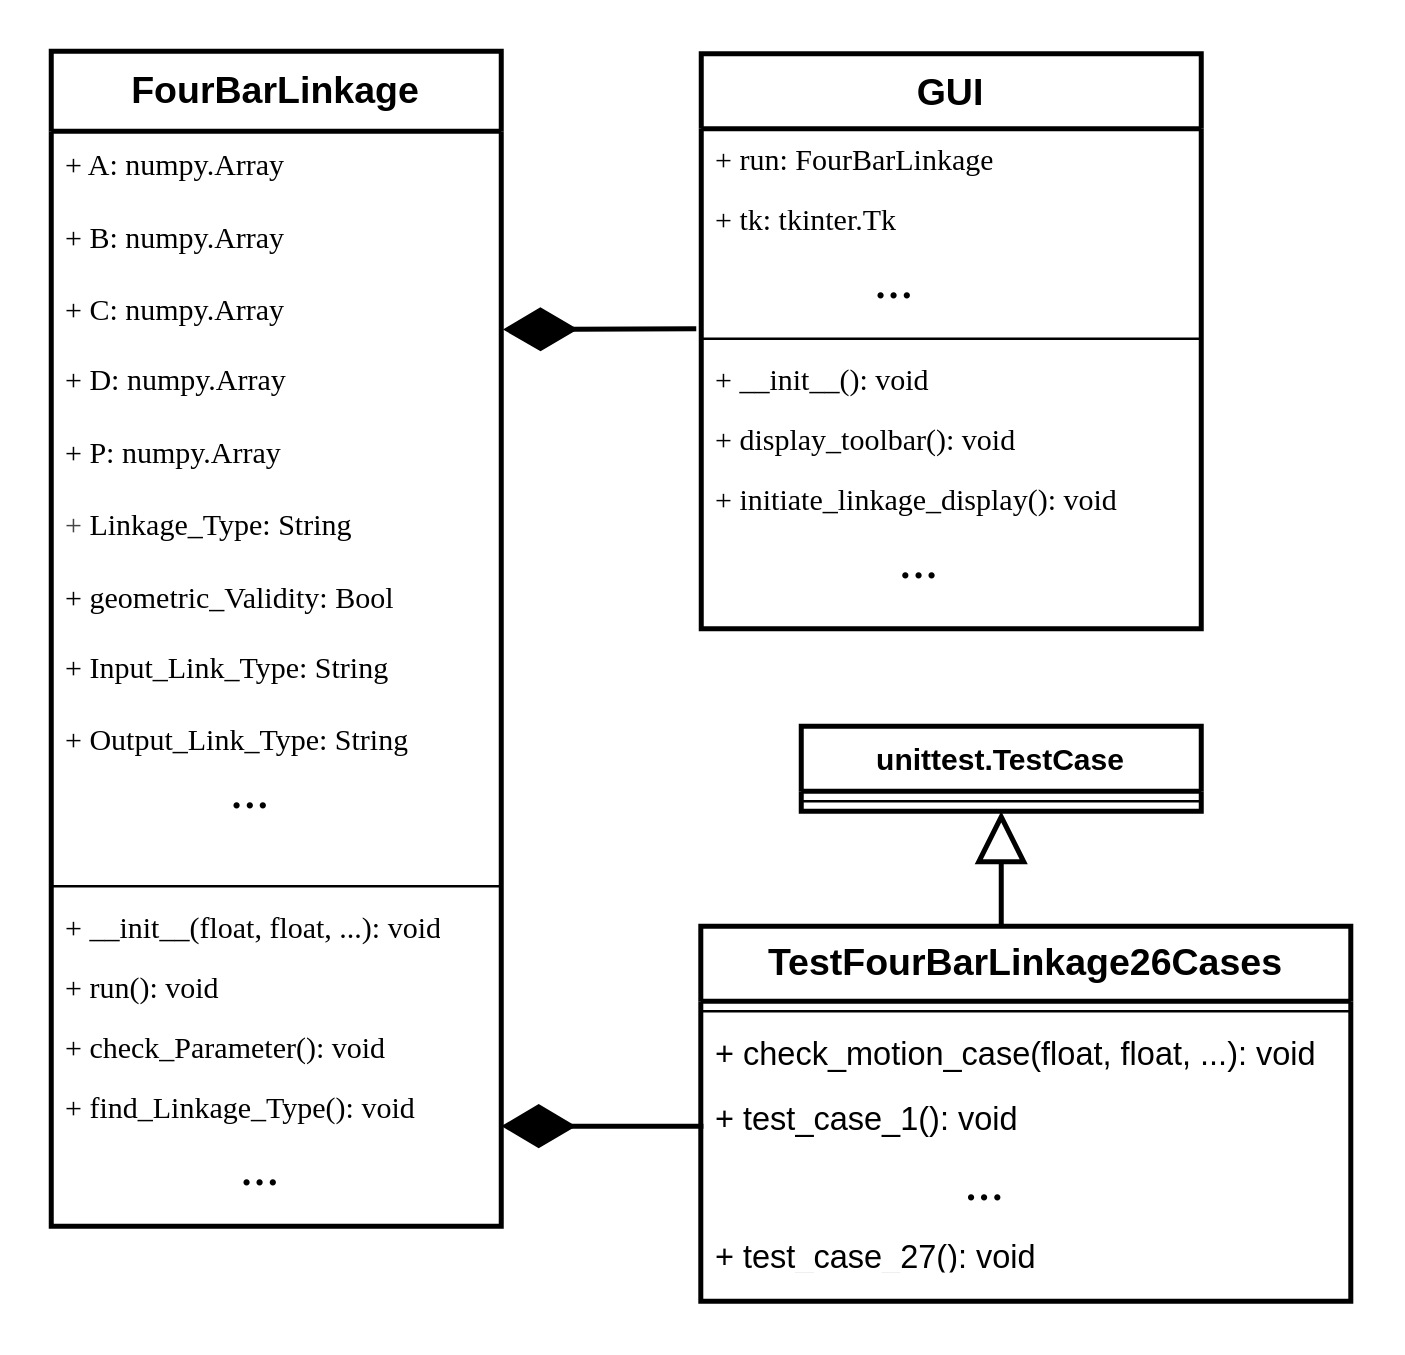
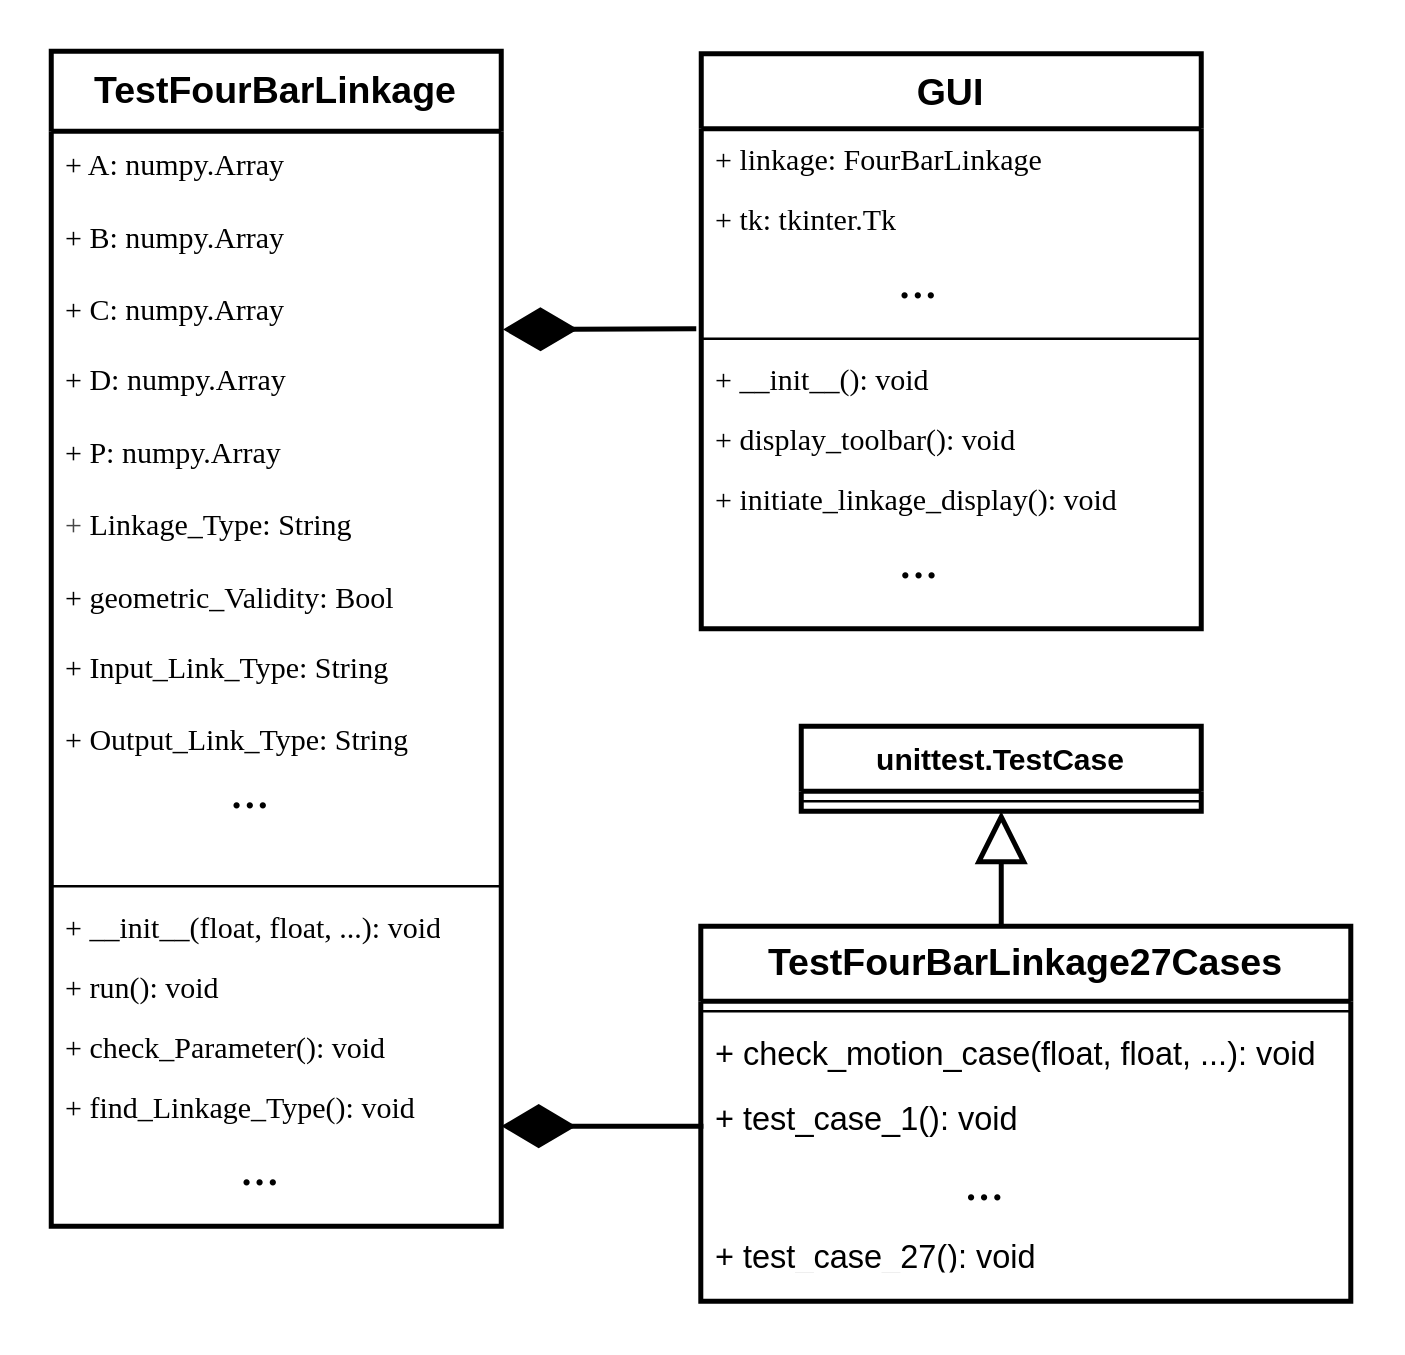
(276, 87) -> (276, 87)
(877, 200) -> (903, 200)
(1026, 962) -> (1026, 962)
